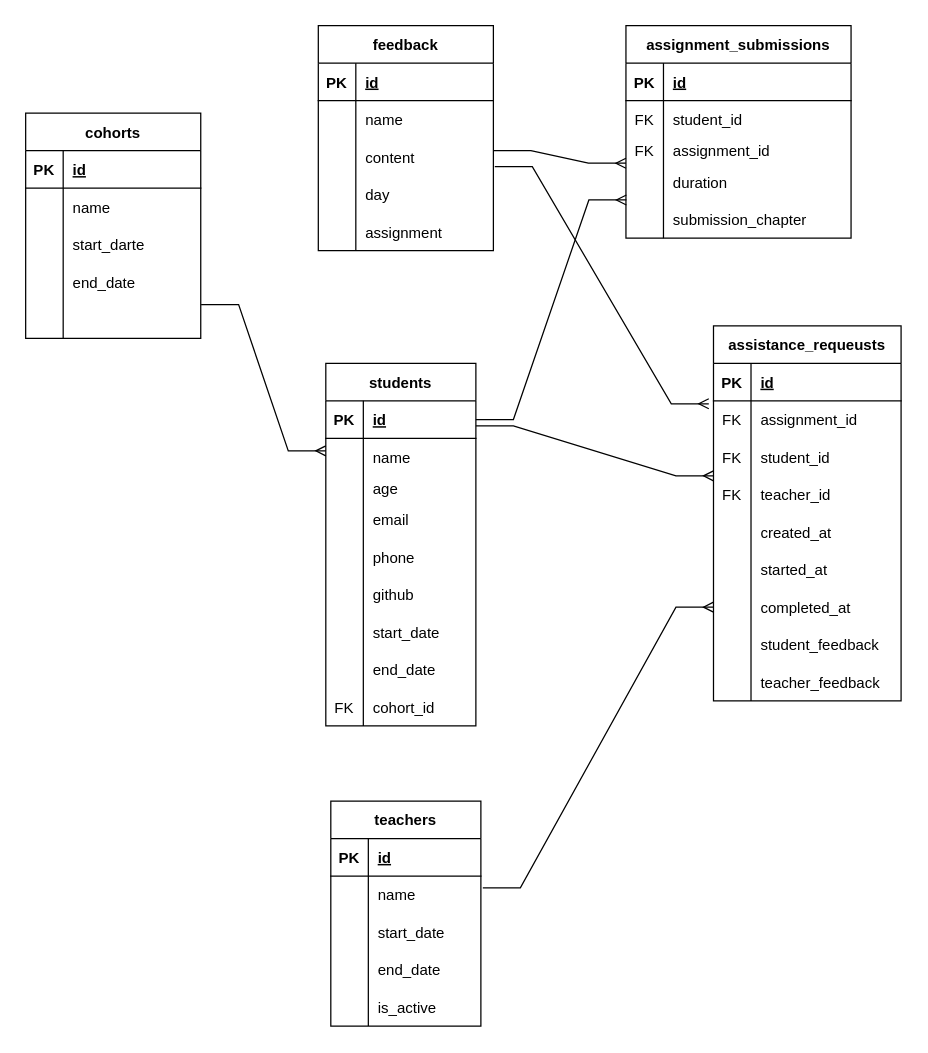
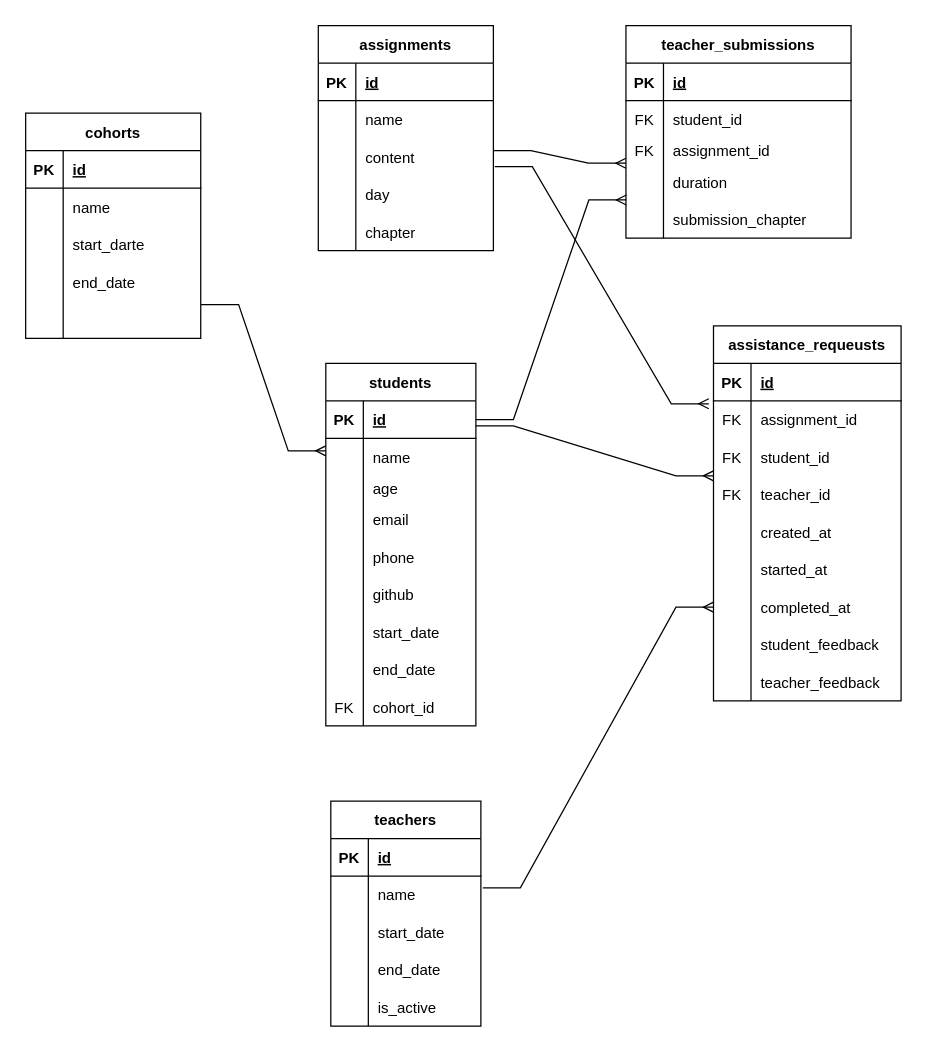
(405, 45) -> (405, 45)
(738, 45) -> (738, 45)
(405, 233) -> (394, 233)
